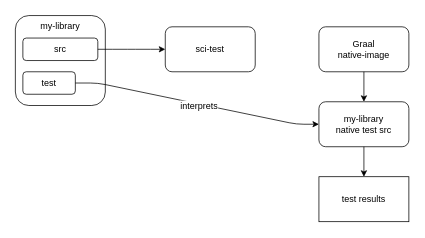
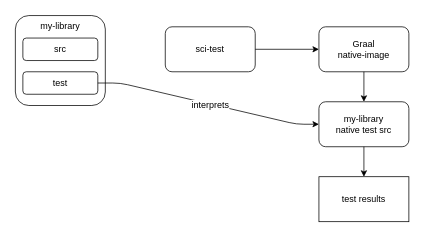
(129, 49) -> none
none -> (285, 49)
(49, 83) -> (60, 83)
